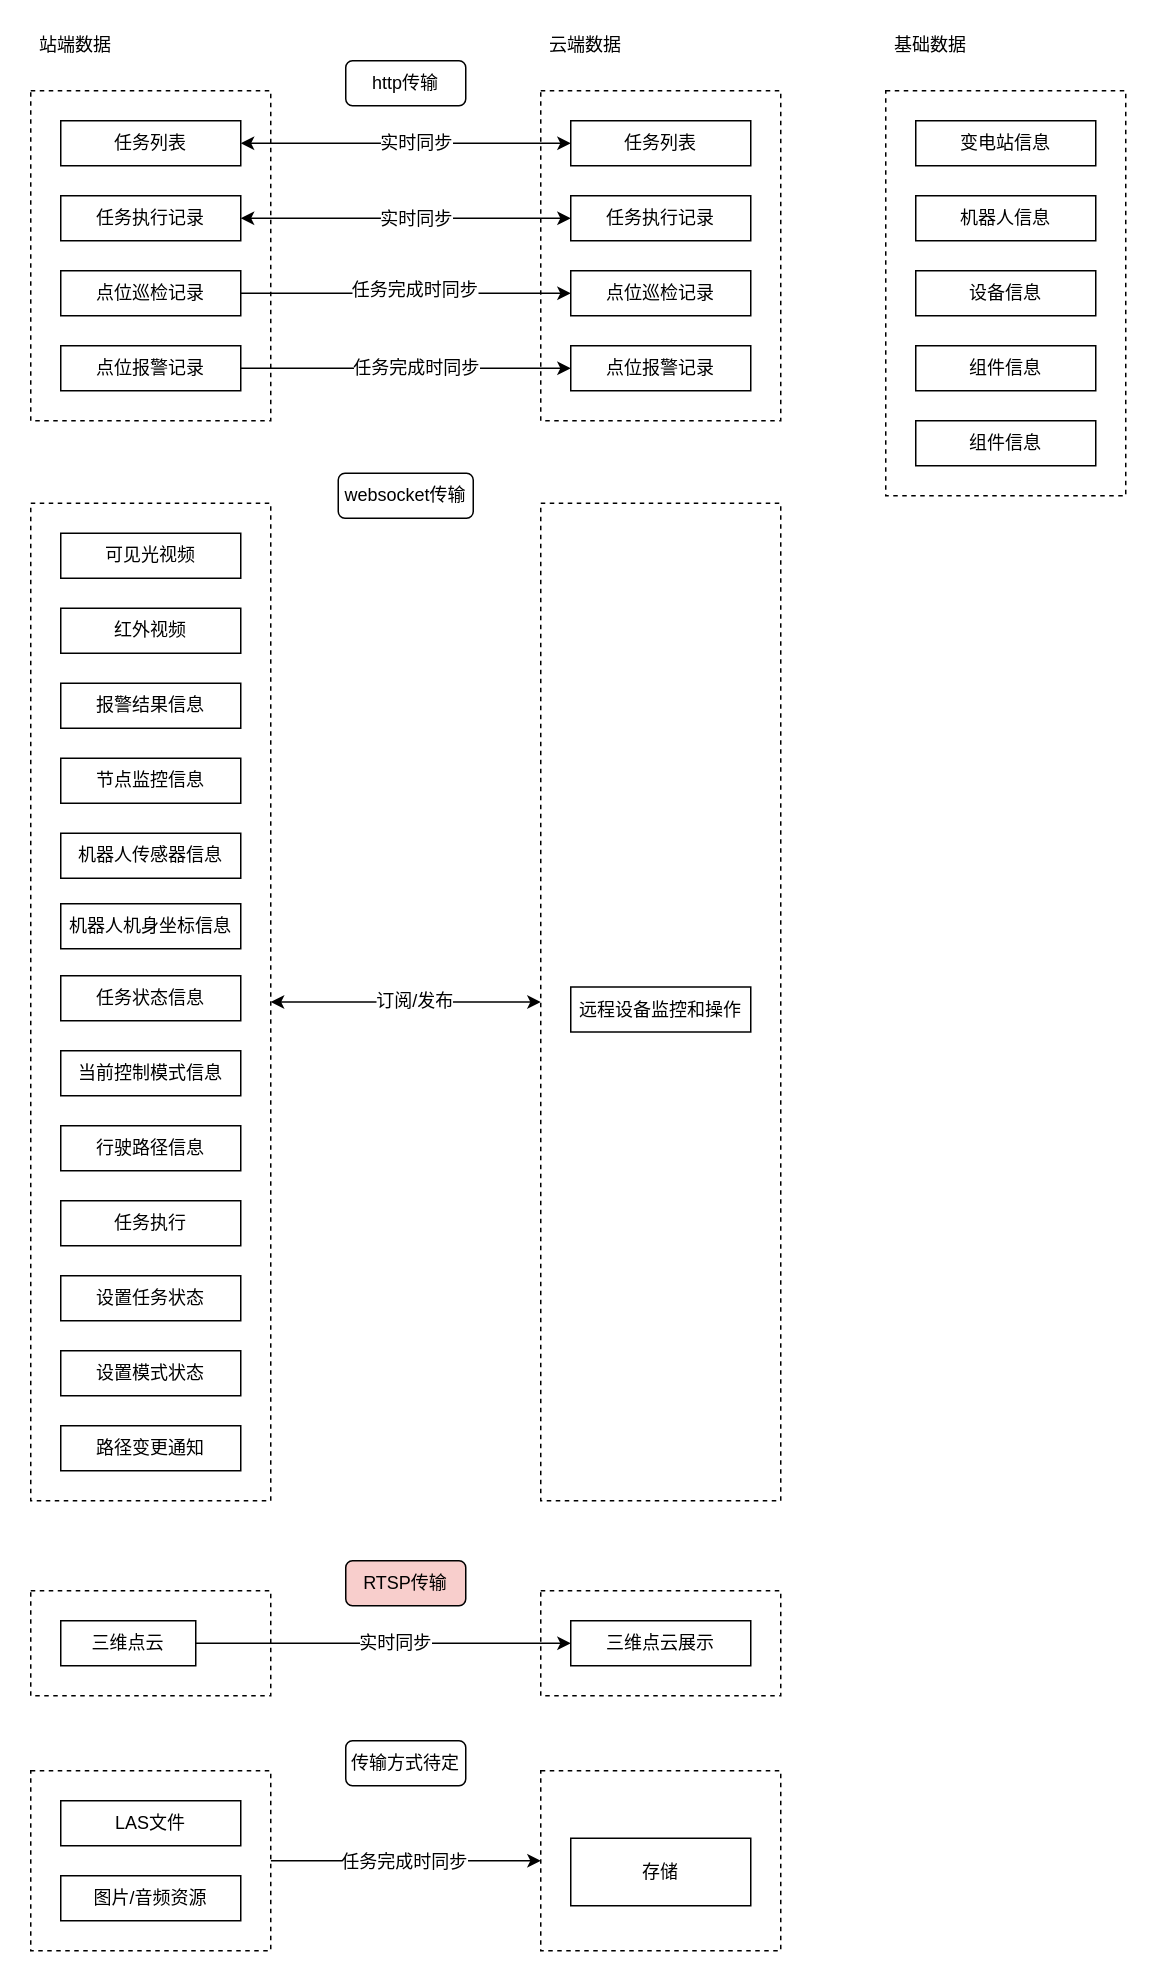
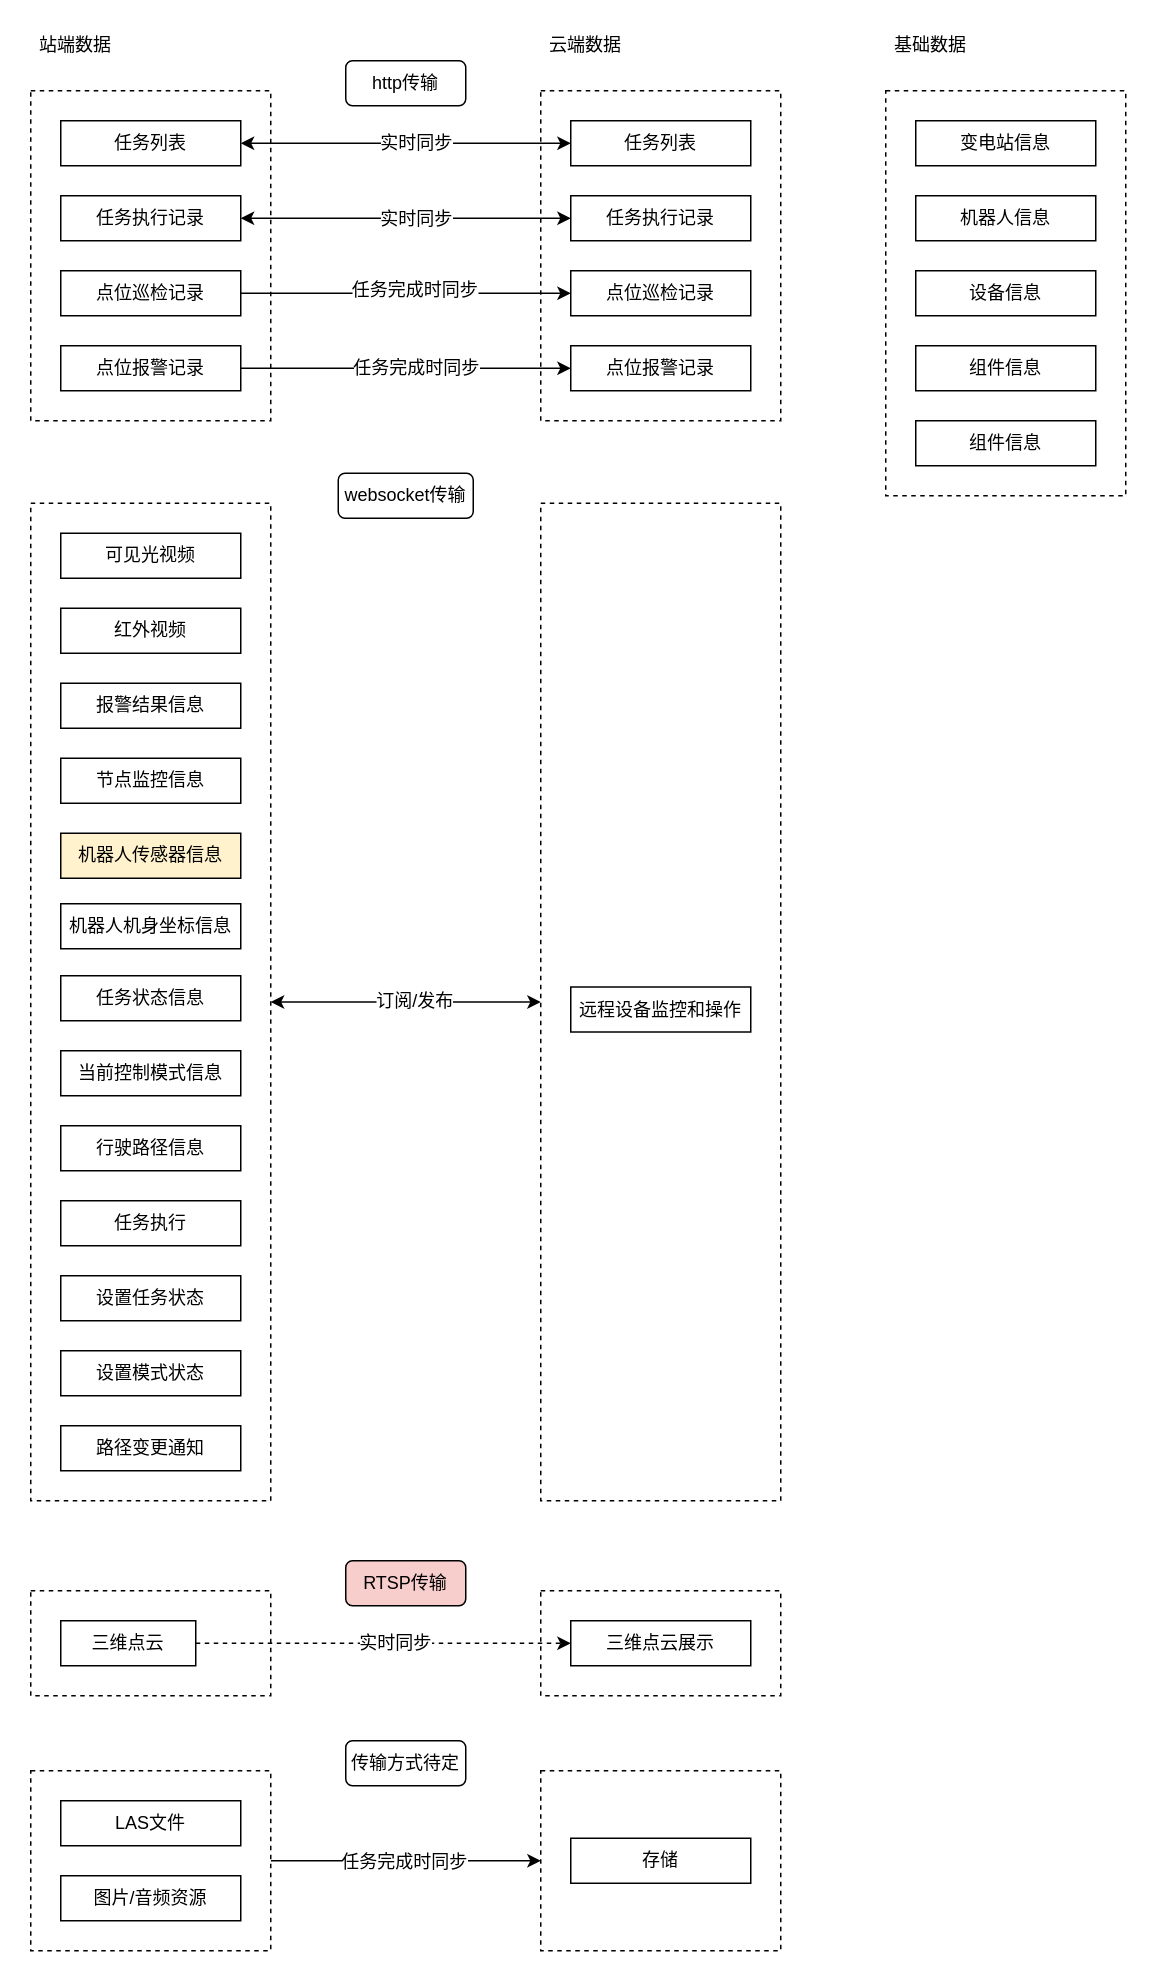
(151, 856) -> (151, 856)
(278, 1643) -> (278, 1643)
(661, 1872) -> (661, 1861)
